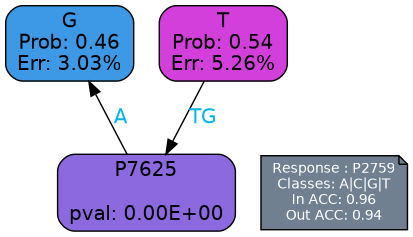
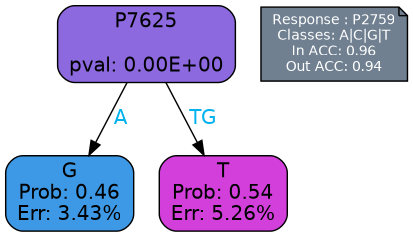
(70, 43) -> (70, 193)
(188, 111) -> (182, 113)
